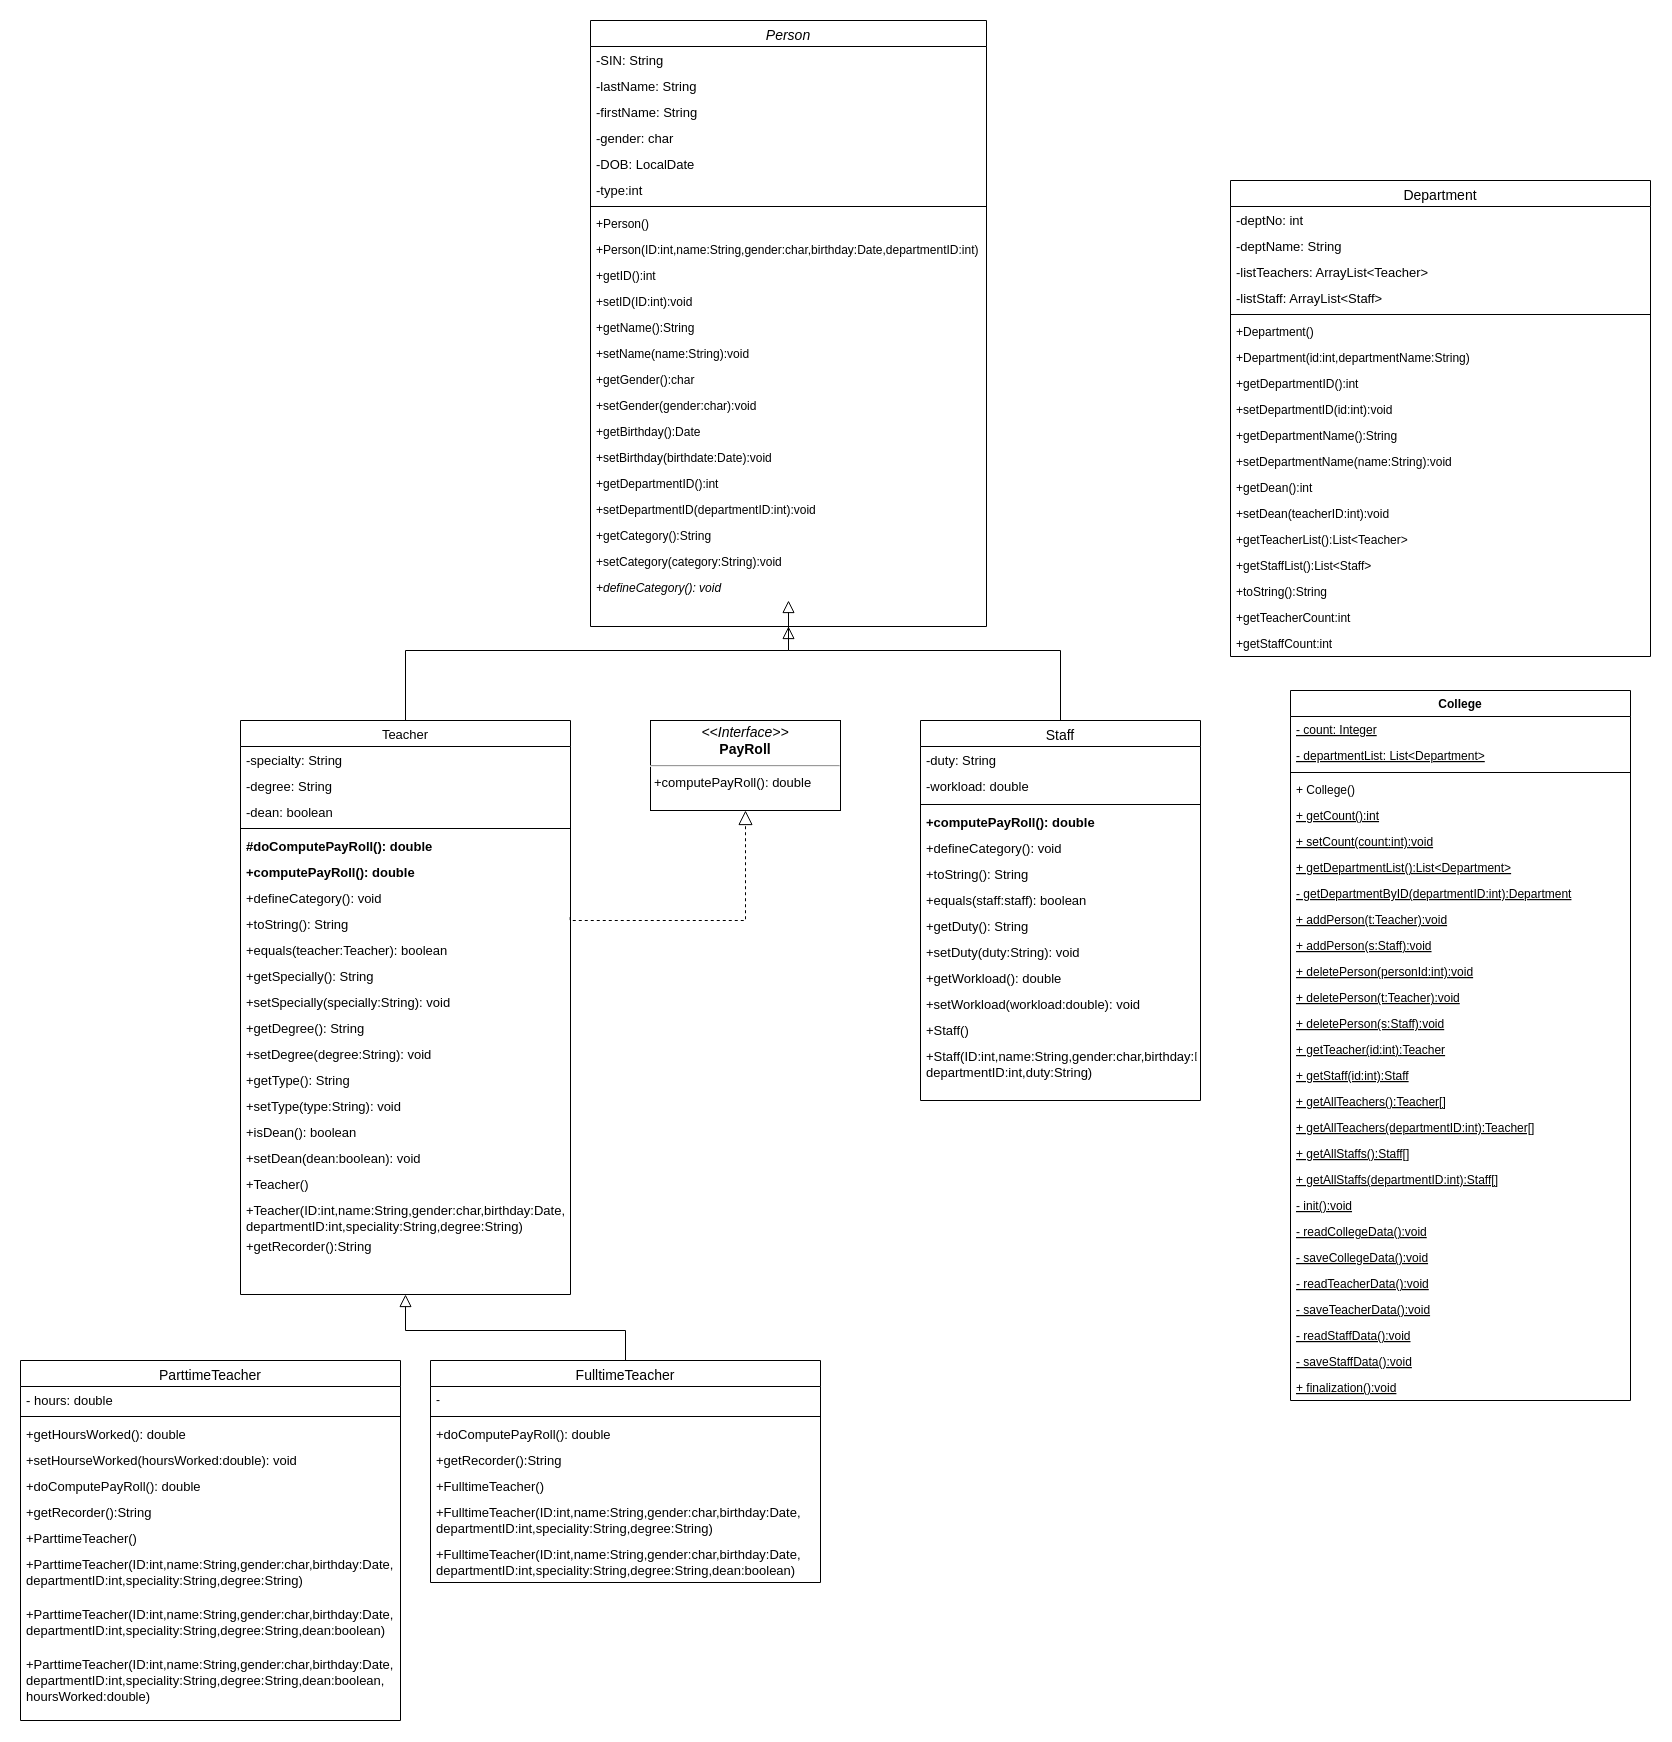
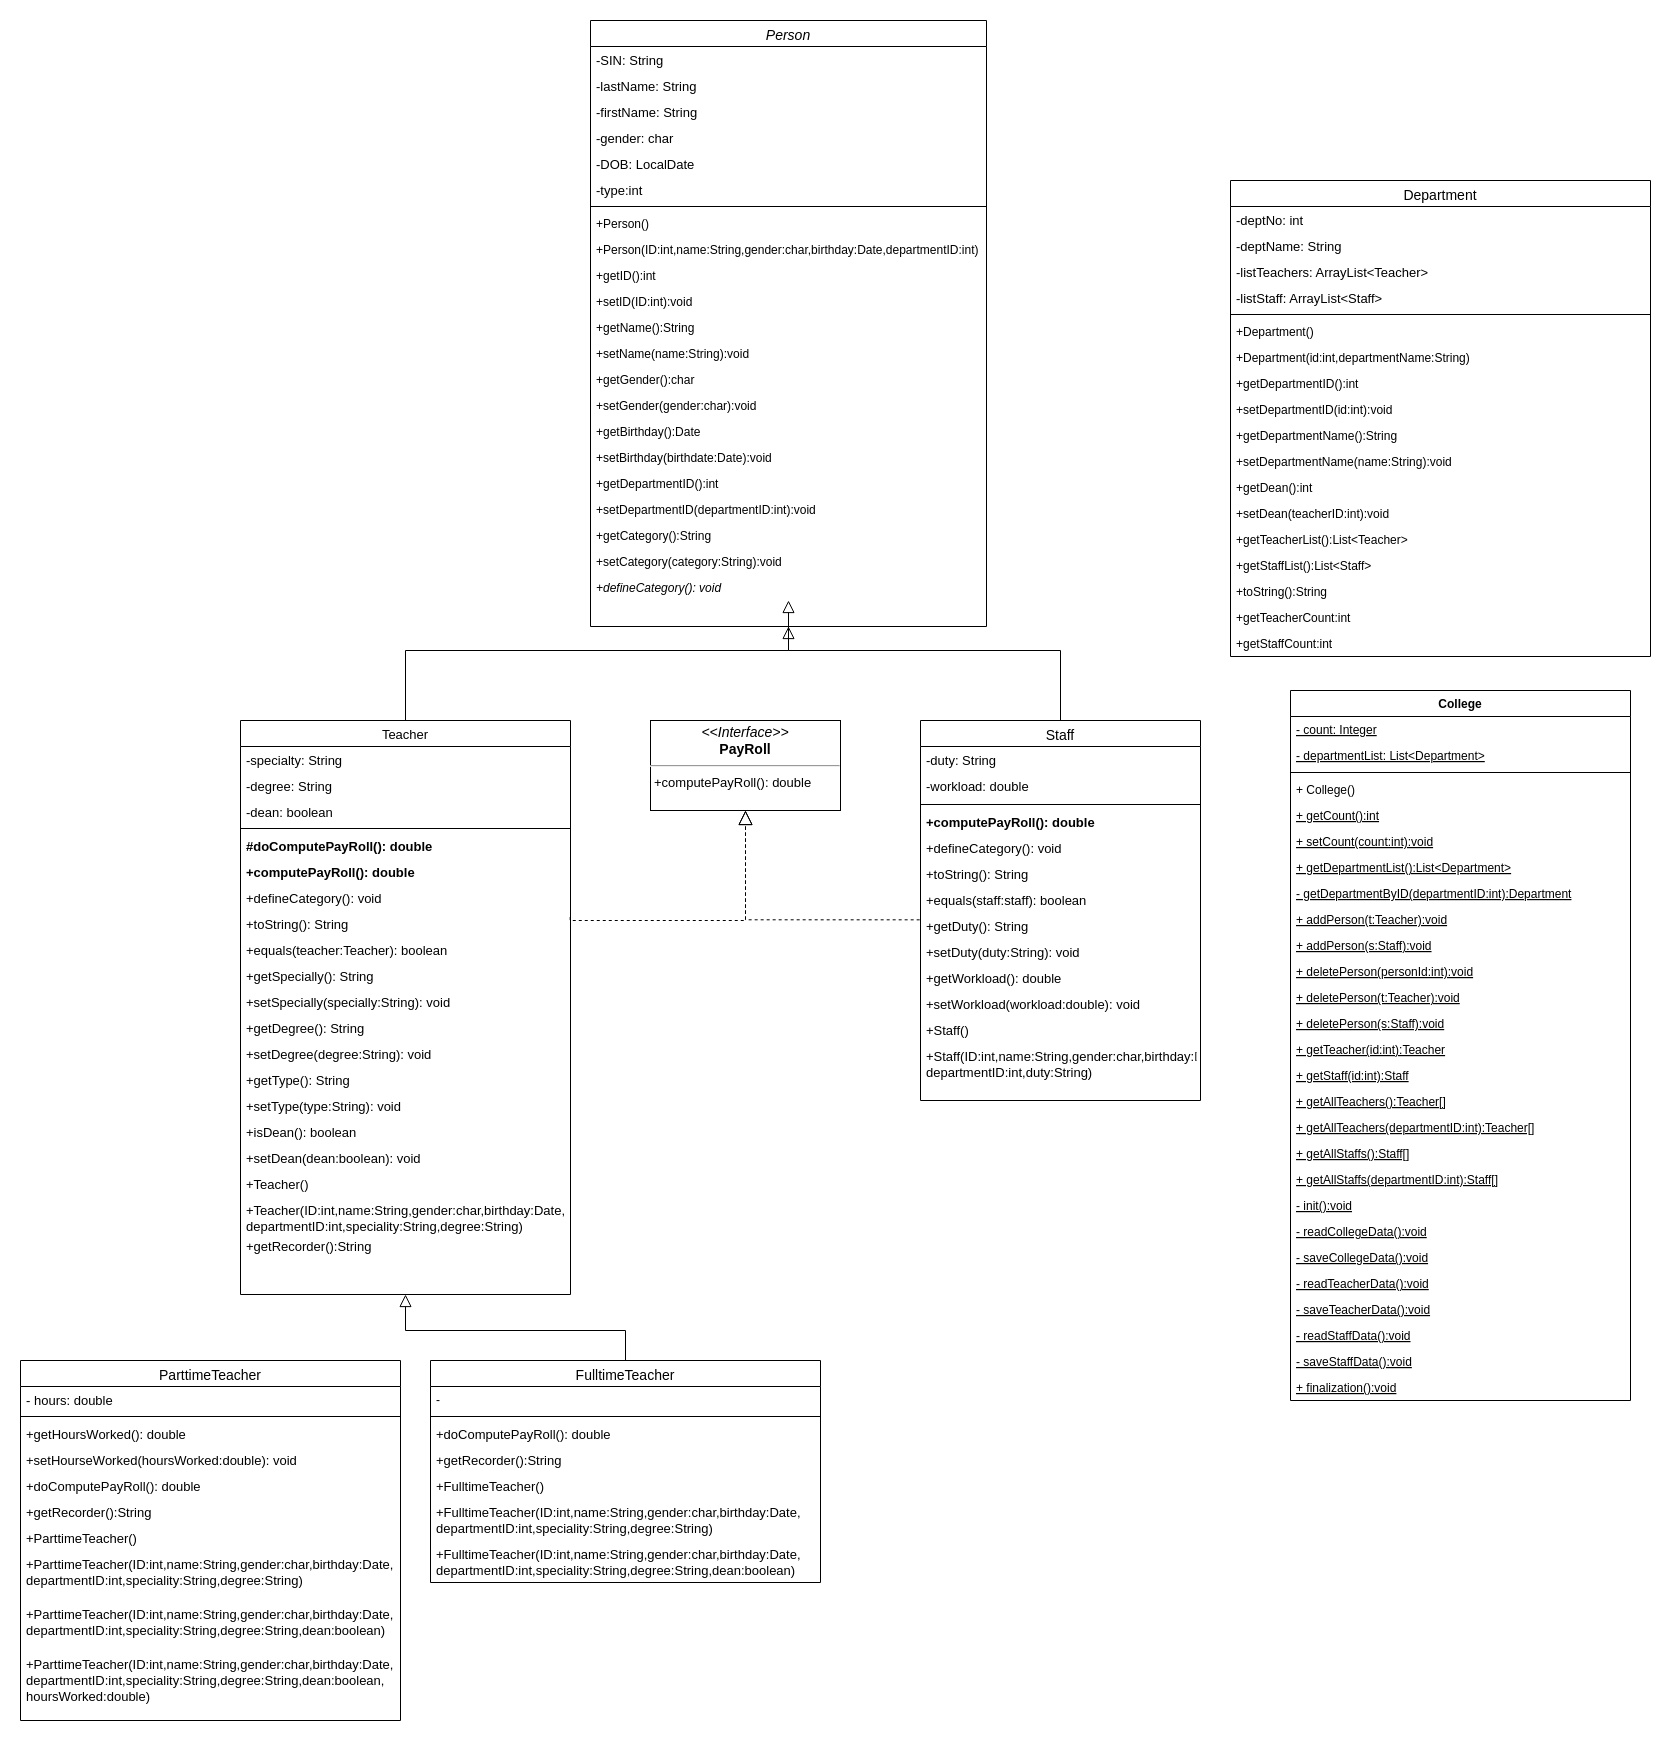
none -> (833, 920)
